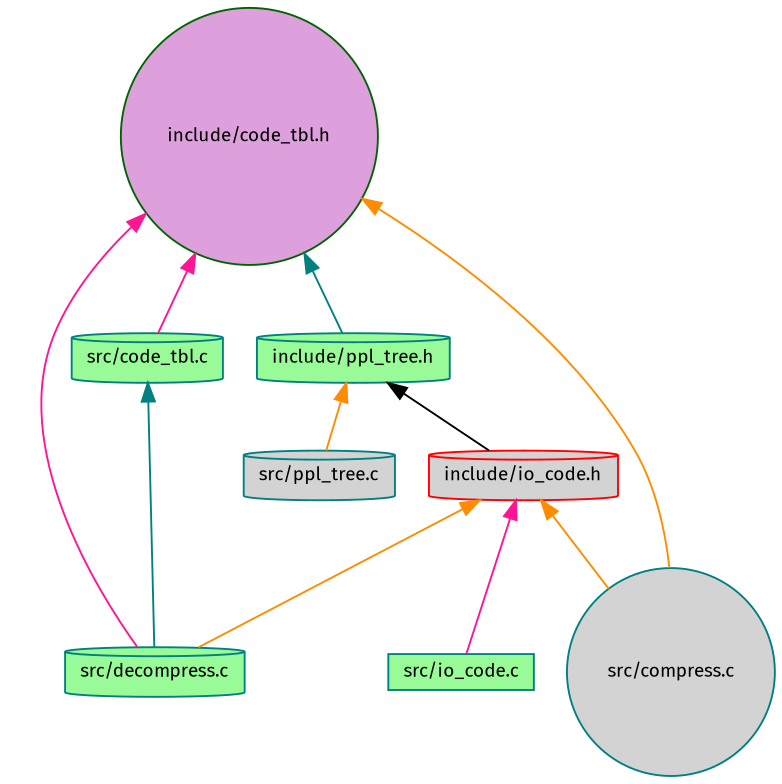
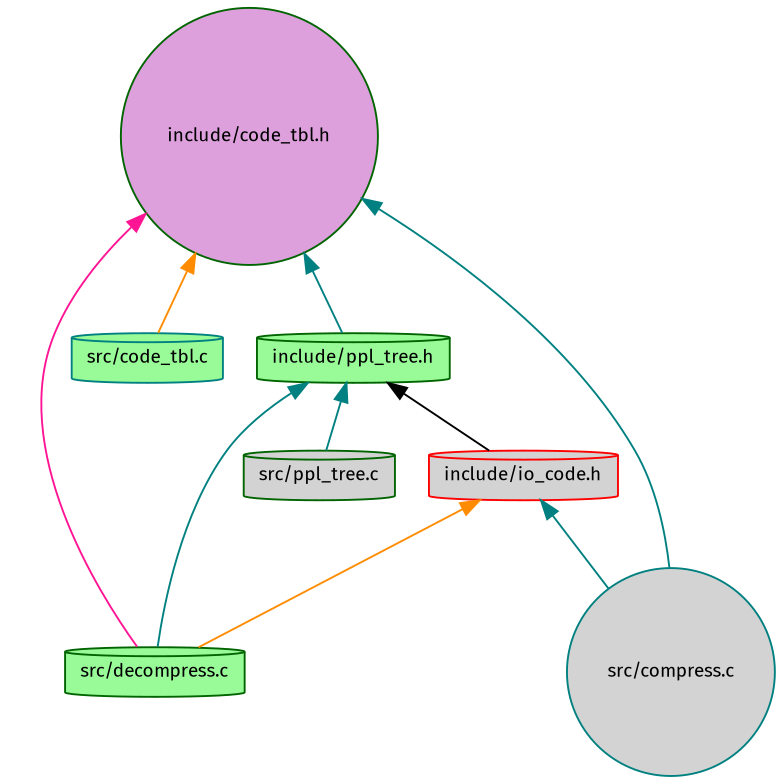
(173, 302) -> (173, 302)
(353, 358) -> (353, 358)
(565, 358) -> (565, 358)
(334, 426) -> (334, 426)
(319, 475) -> (319, 475)
(151, 525) -> (197, 504)
(581, 552) -> (581, 552)
(155, 672) -> (155, 672)
(461, 672) -> none
